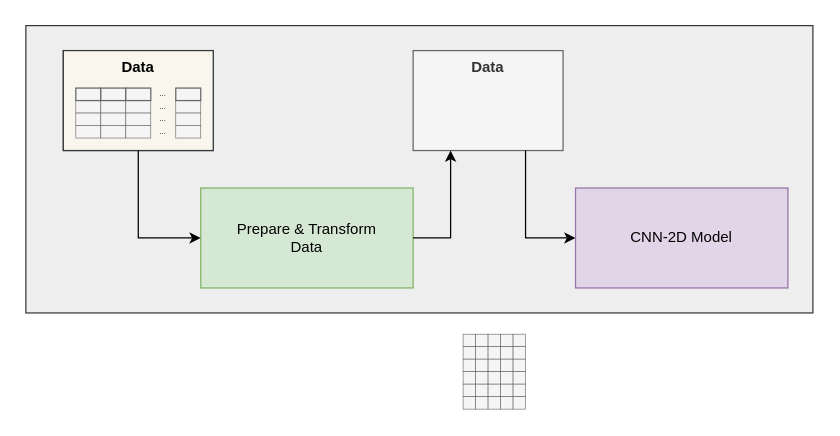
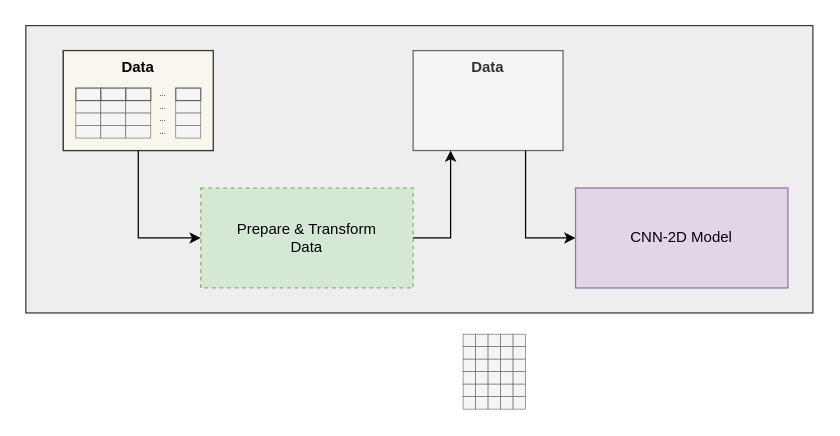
(307, 238) -> (307, 238)
